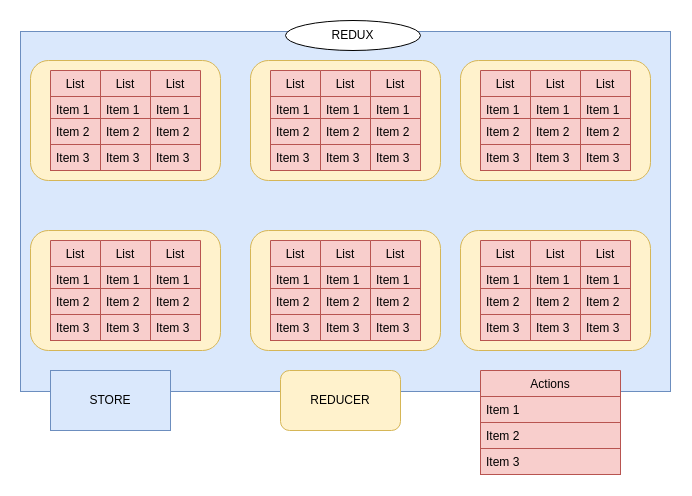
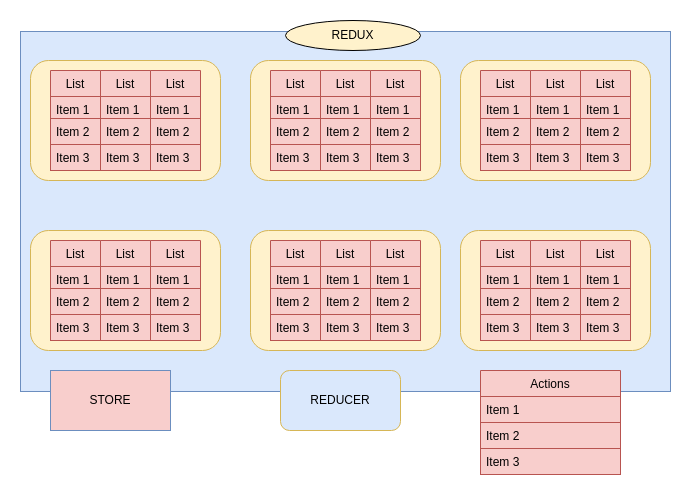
(353, 36) -> (353, 36)
(111, 401) -> (111, 401)
(341, 401) -> (341, 401)
